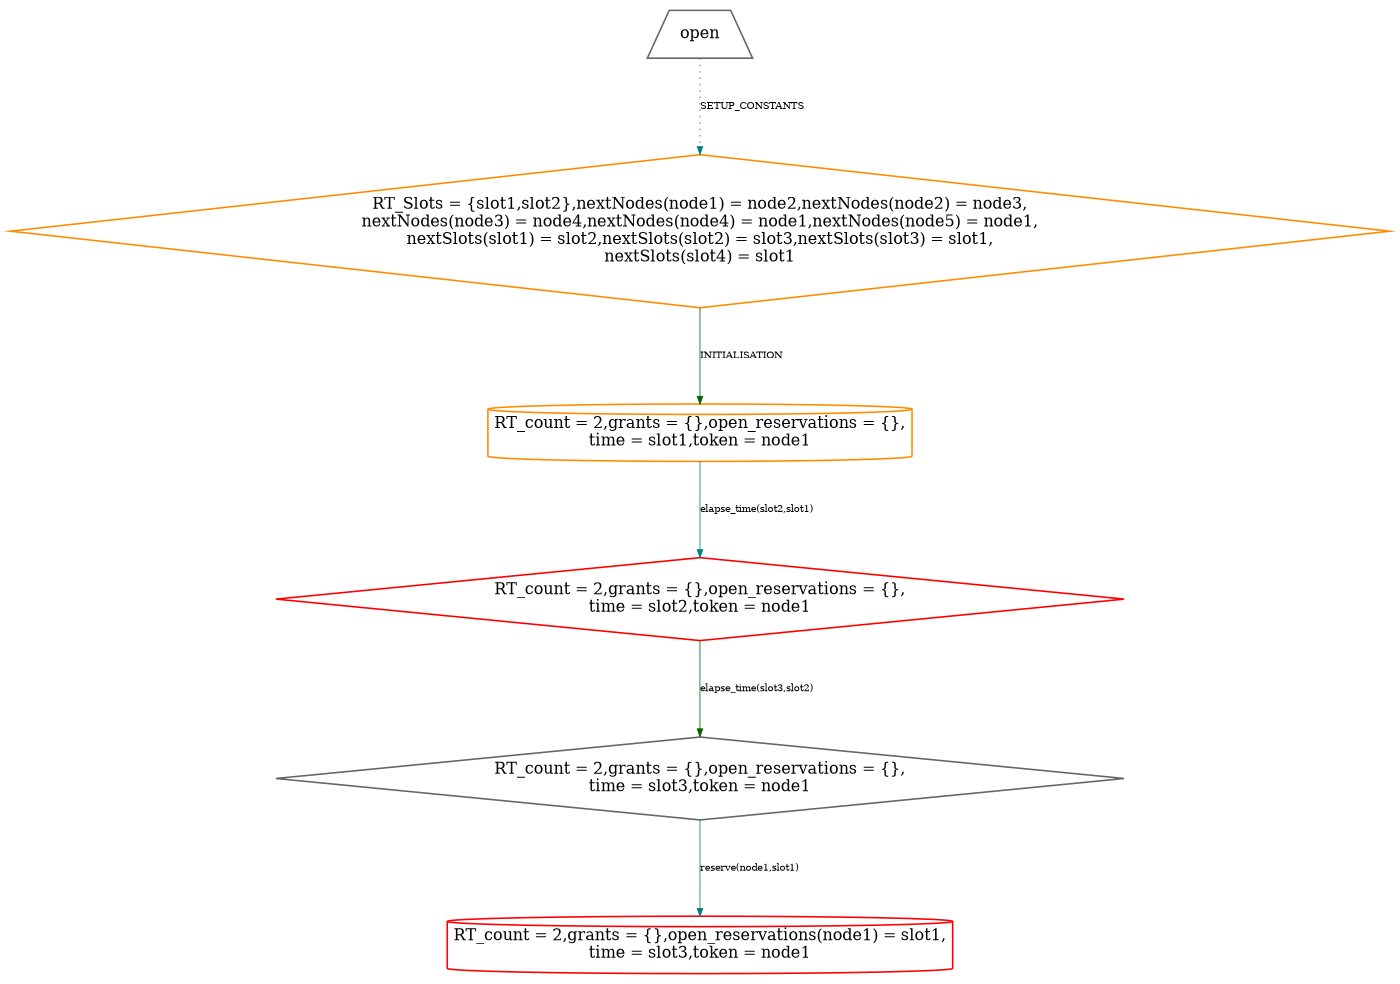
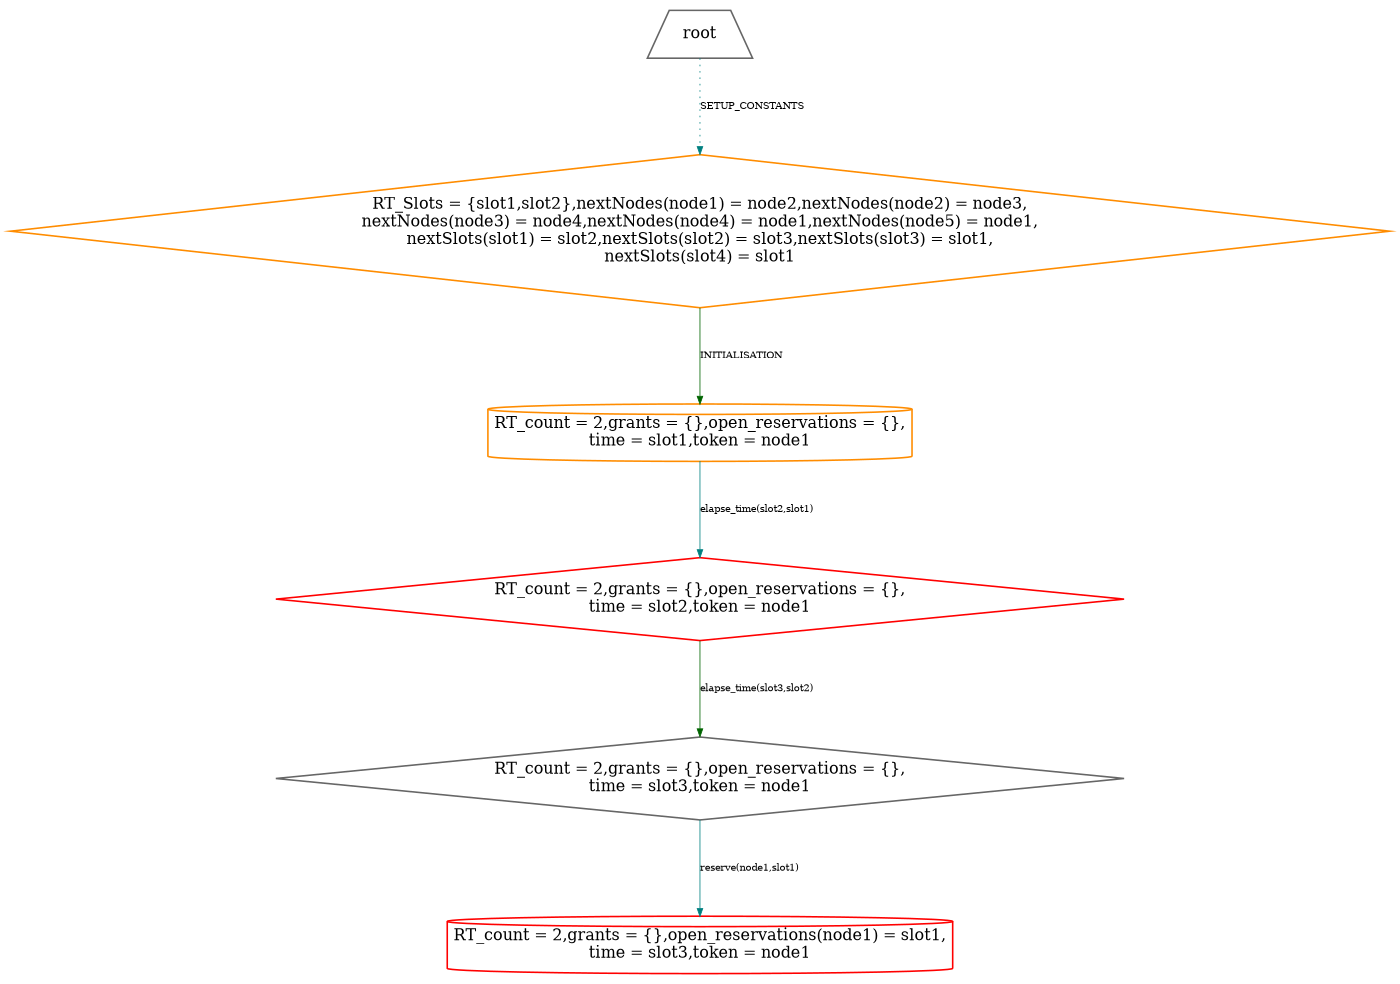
(700, 34) -> (700, 34)
